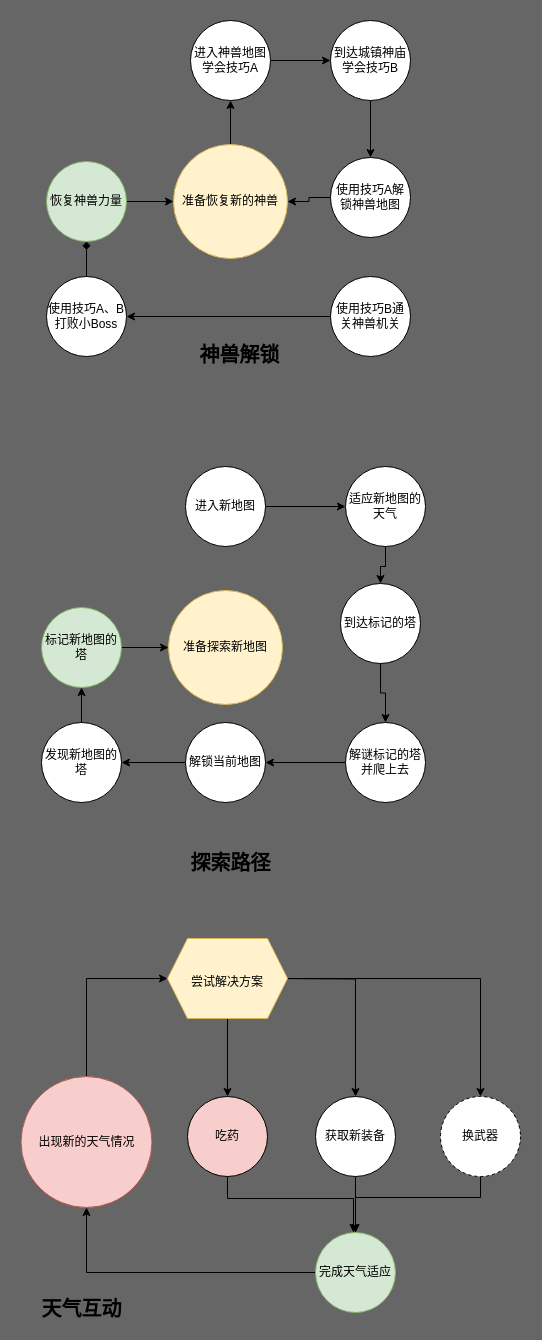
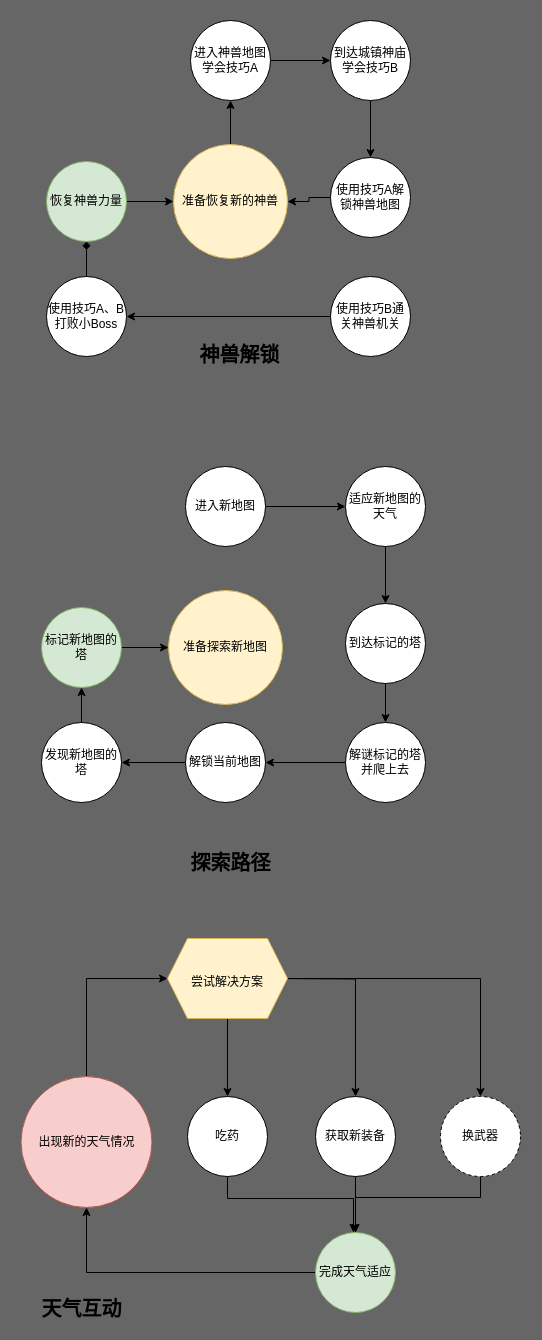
(381, 624) -> (386, 644)
(228, 1137) -> (228, 1137)
